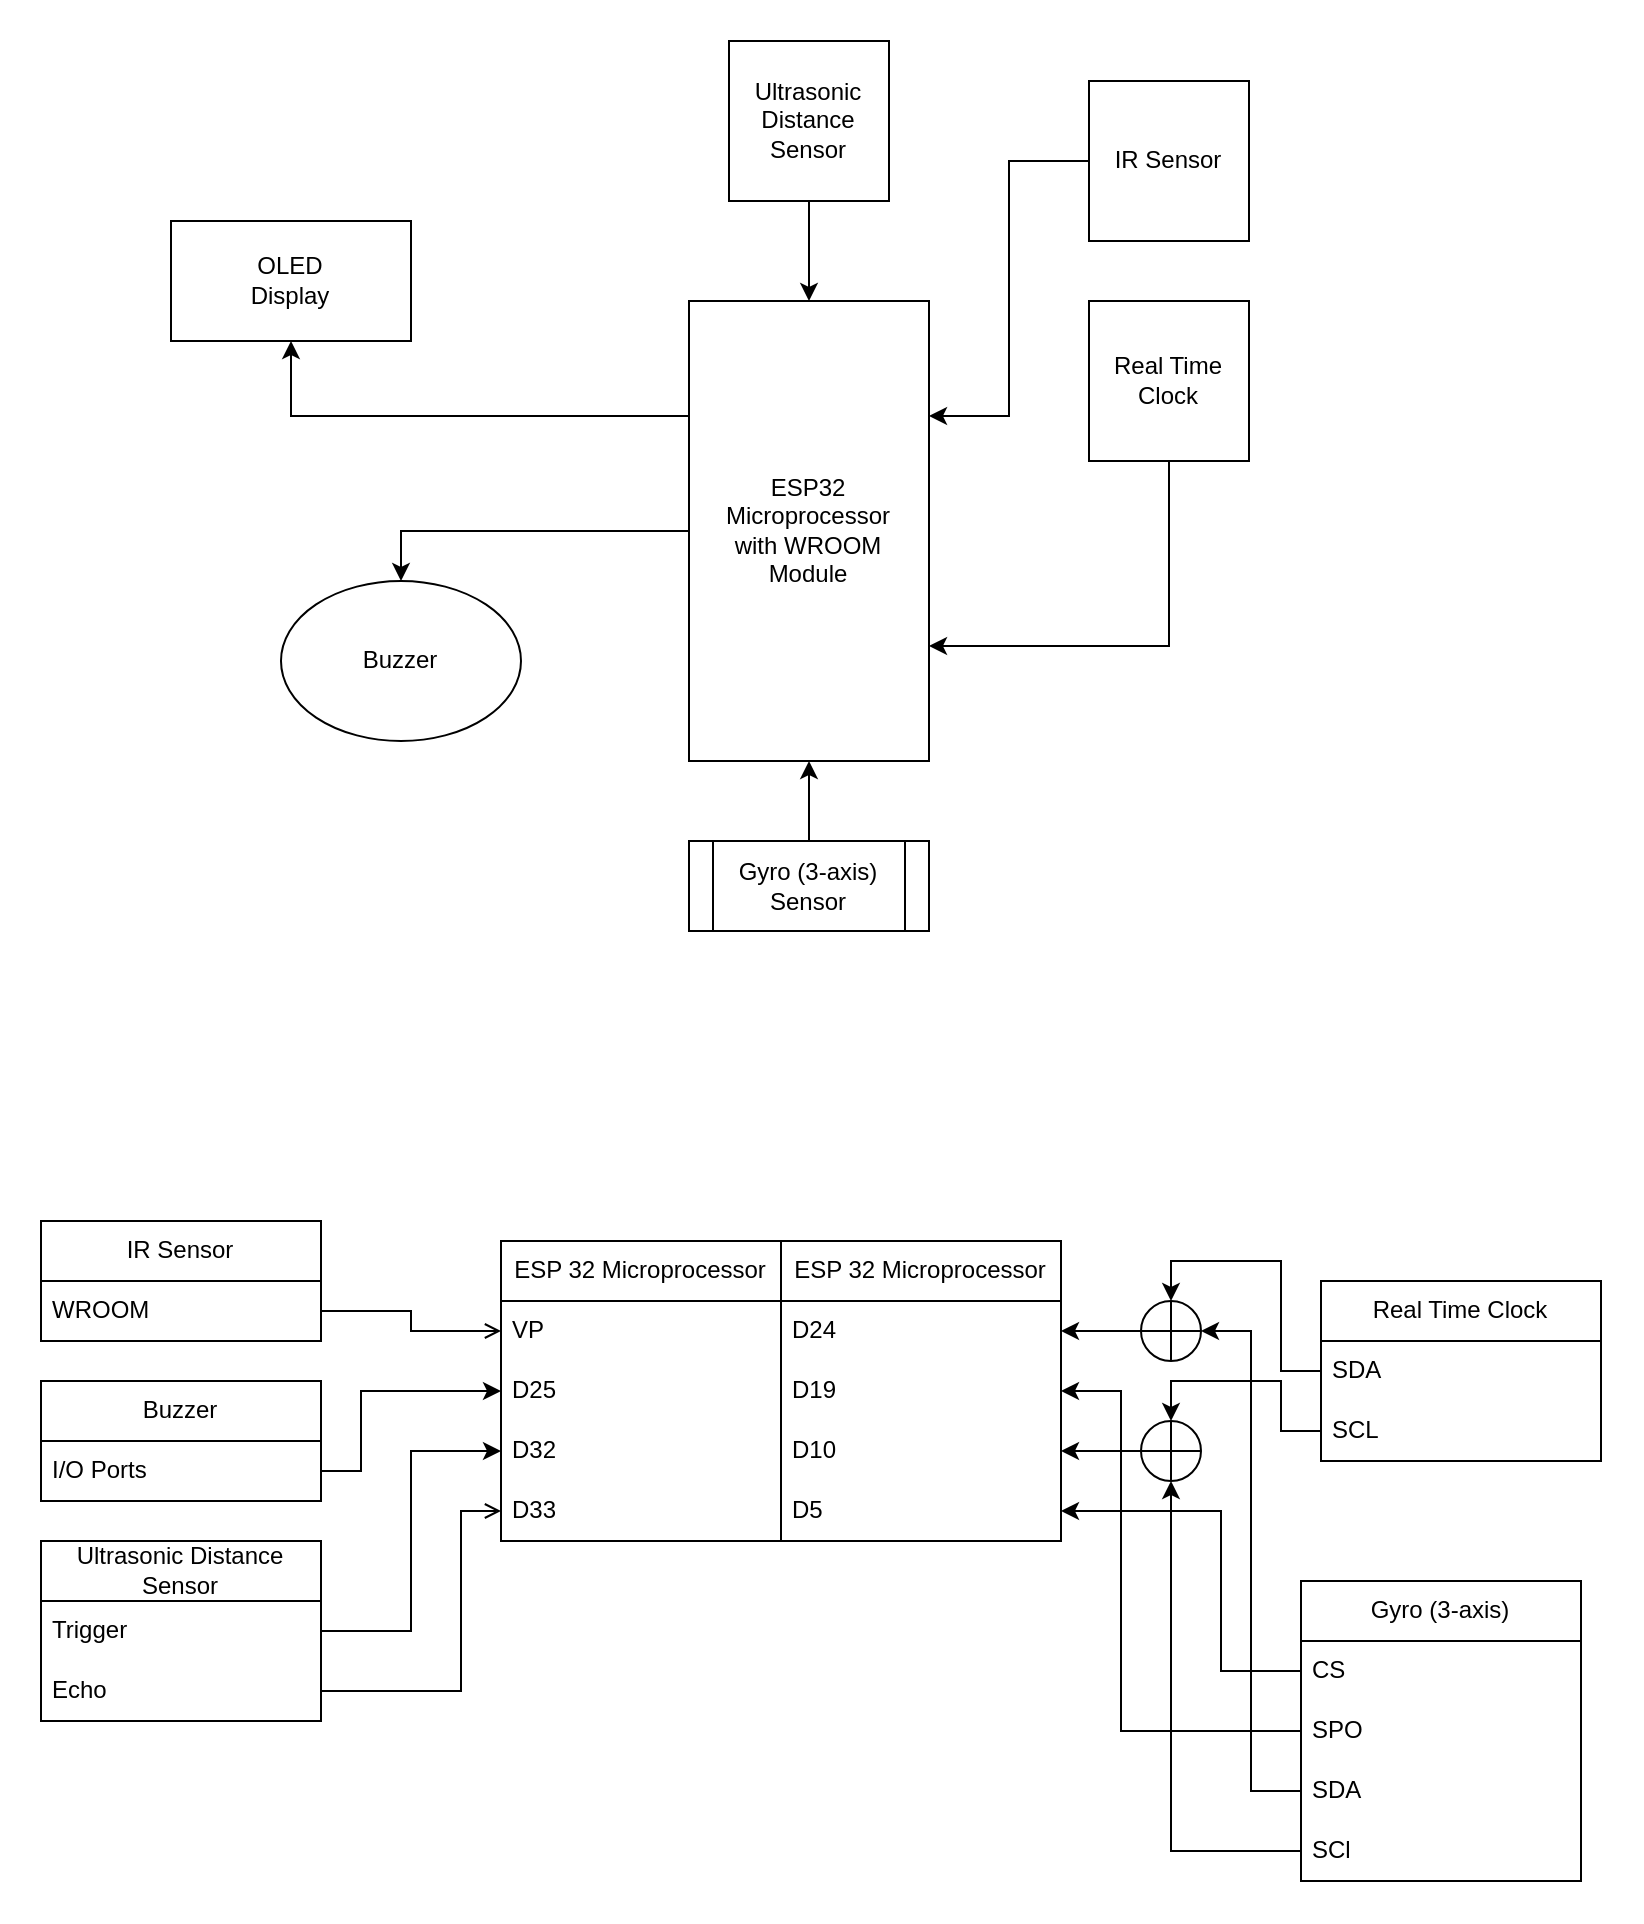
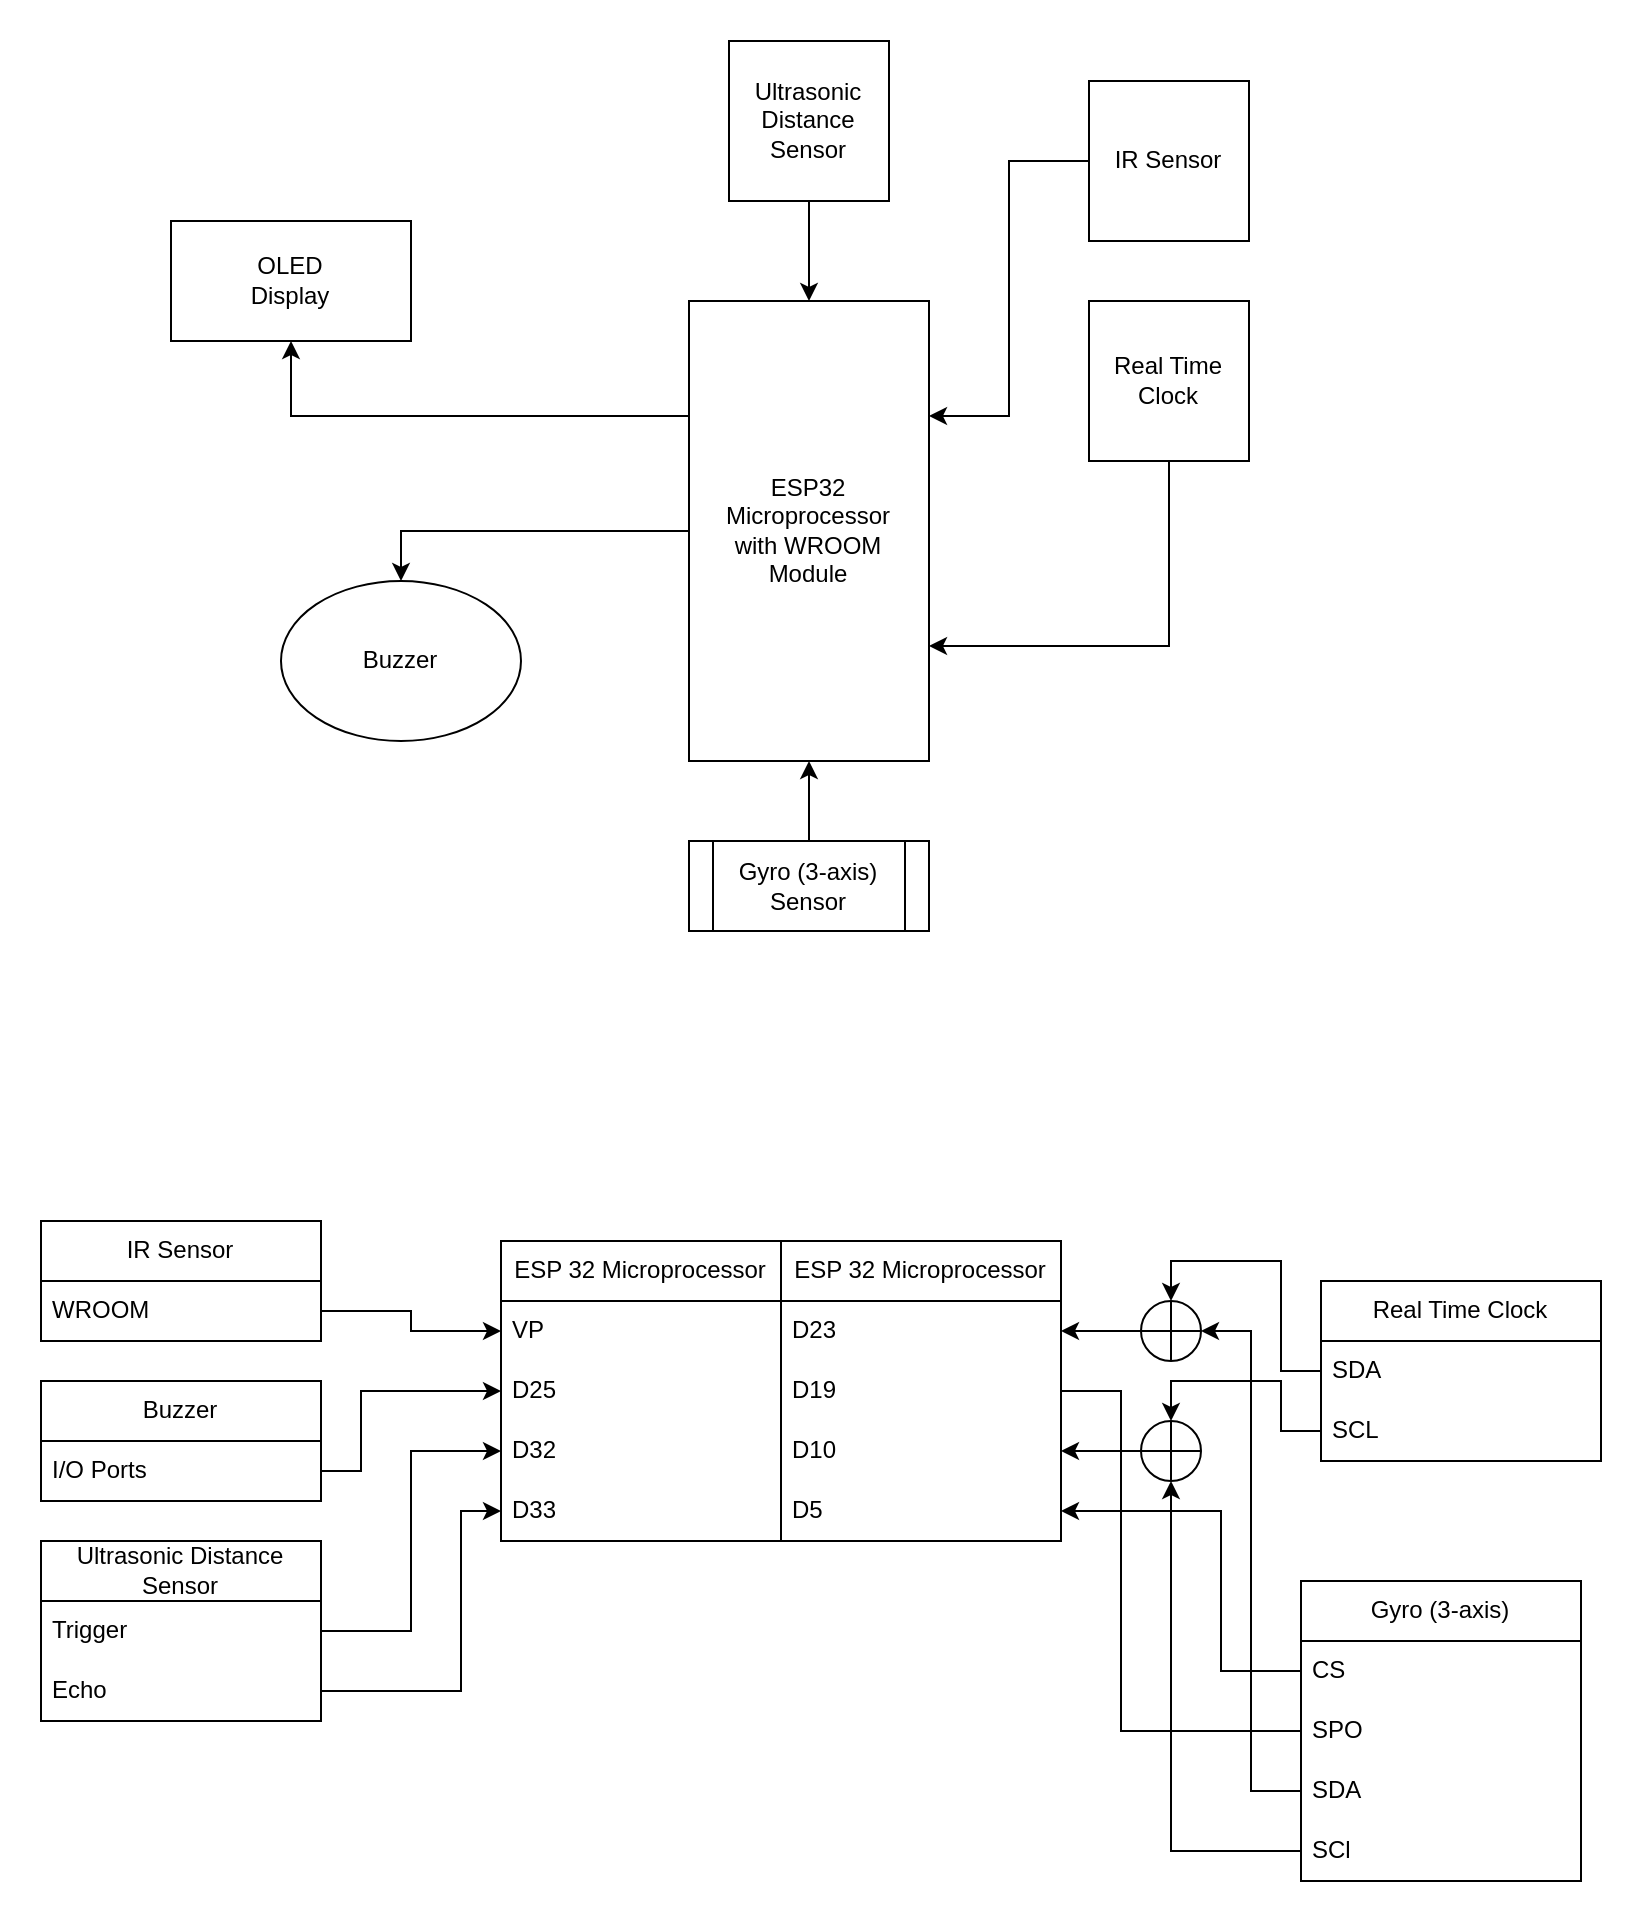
(488, 1331) -> (486, 1331)
(813, 1331) -> (813, 1331)
(1076, 1391) -> (1071, 1391)
(489, 1511) -> (486, 1511)
